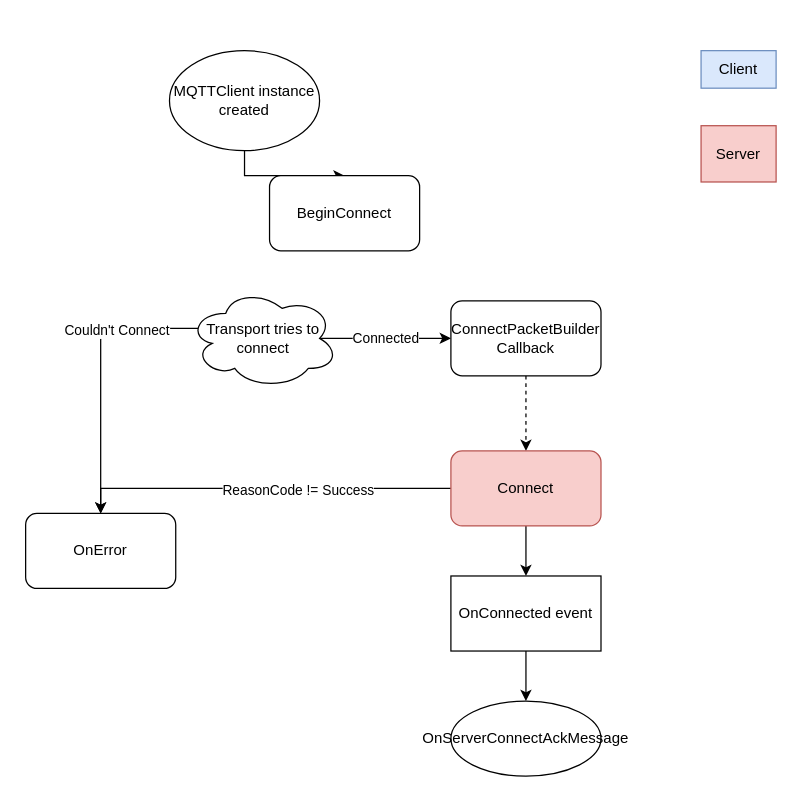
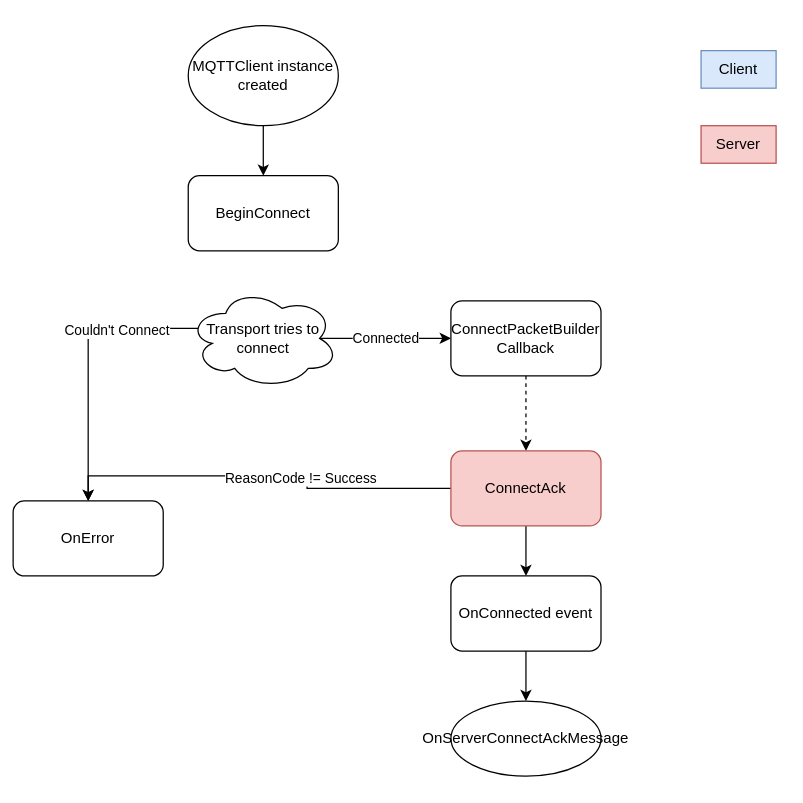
(244, 101) -> (263, 76)
(738, 154) -> (738, 144)
(344, 213) -> (263, 213)
(526, 488) -> (526, 488)
(101, 551) -> (88, 538)
(526, 613) -> (526, 613)
